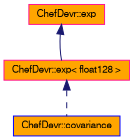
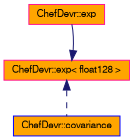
(60, 47) -> (73, 37)
